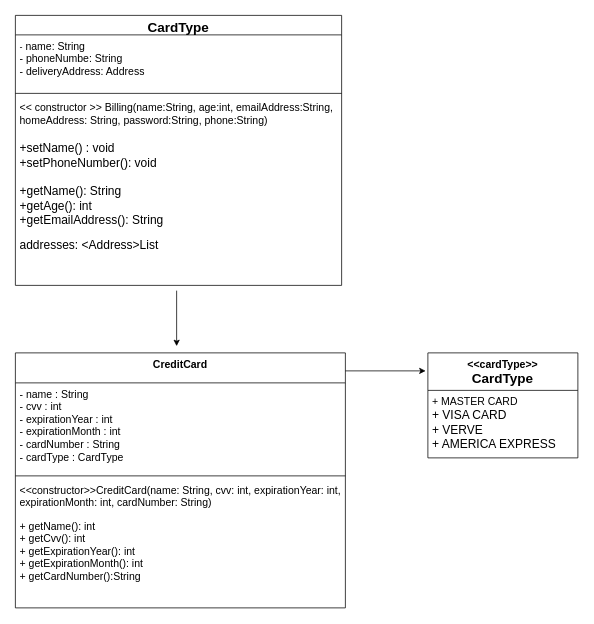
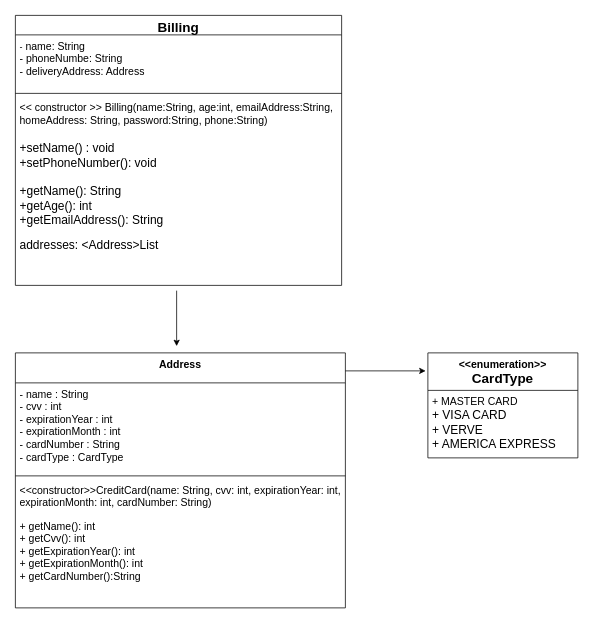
(179, 26) -> (179, 26)
(180, 364) -> (180, 364)
(503, 369) -> (503, 369)
